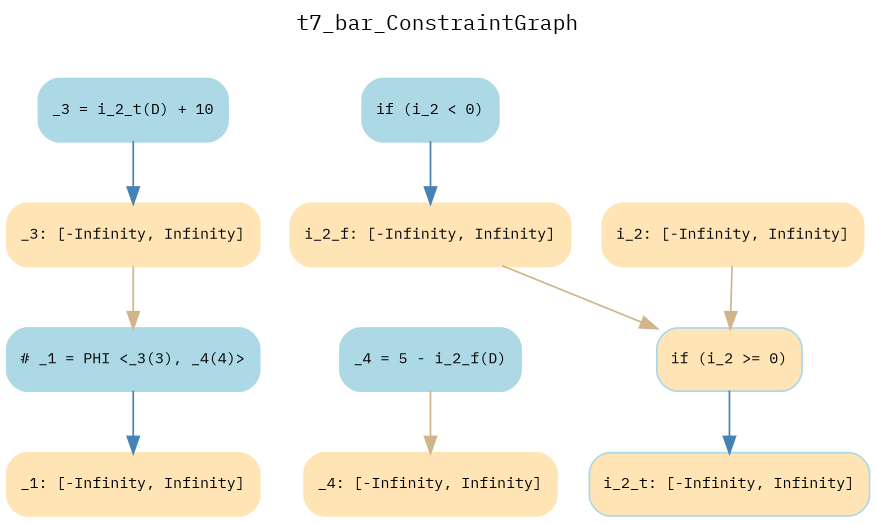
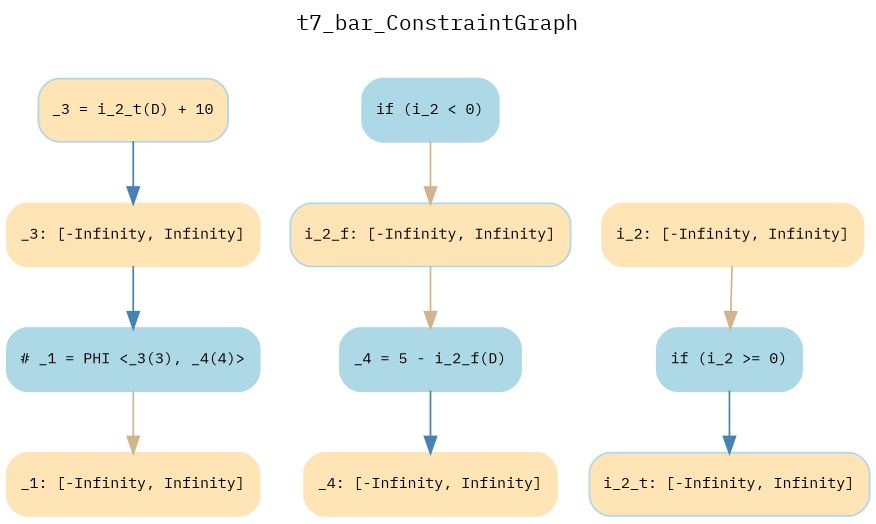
(133, 110) -> (133, 110)
(430, 164) -> (430, 164)
(430, 235) -> (430, 235)
(133, 289) -> (133, 289)
(572, 294) -> (430, 289)
(729, 360) -> (729, 360)
(133, 414) -> (133, 414)
(430, 414) -> (430, 414)
